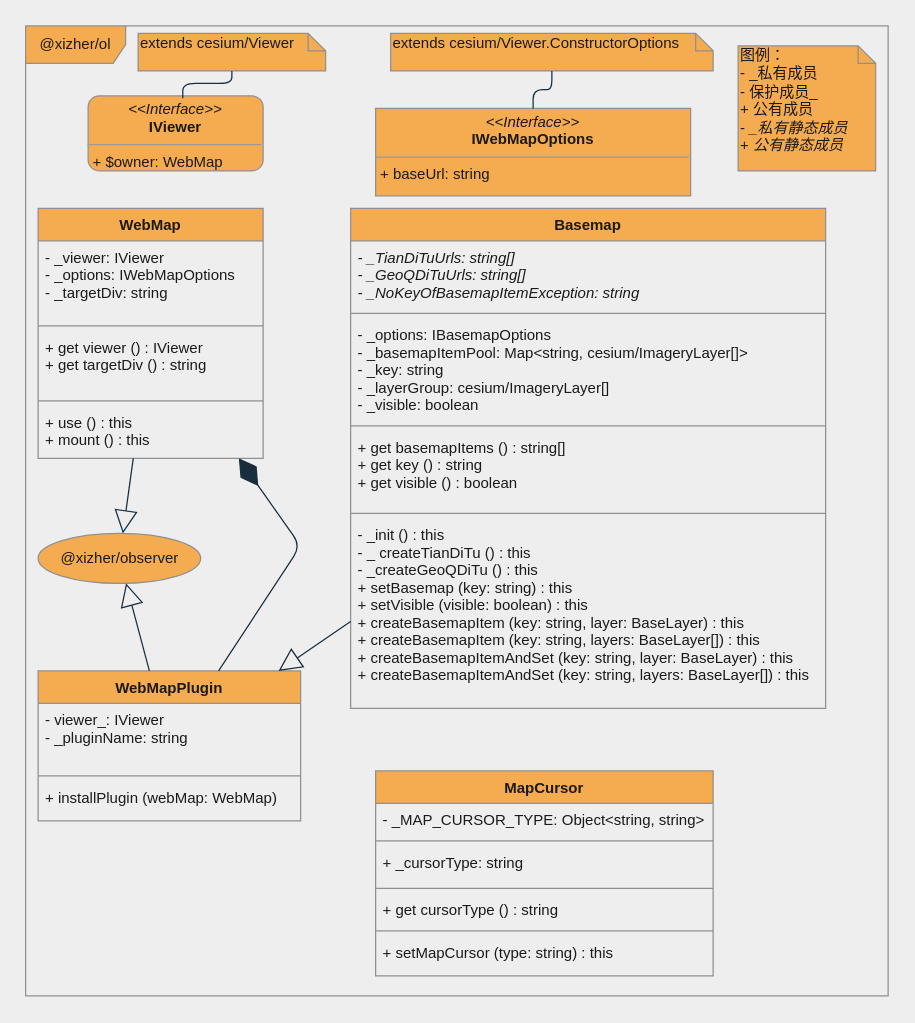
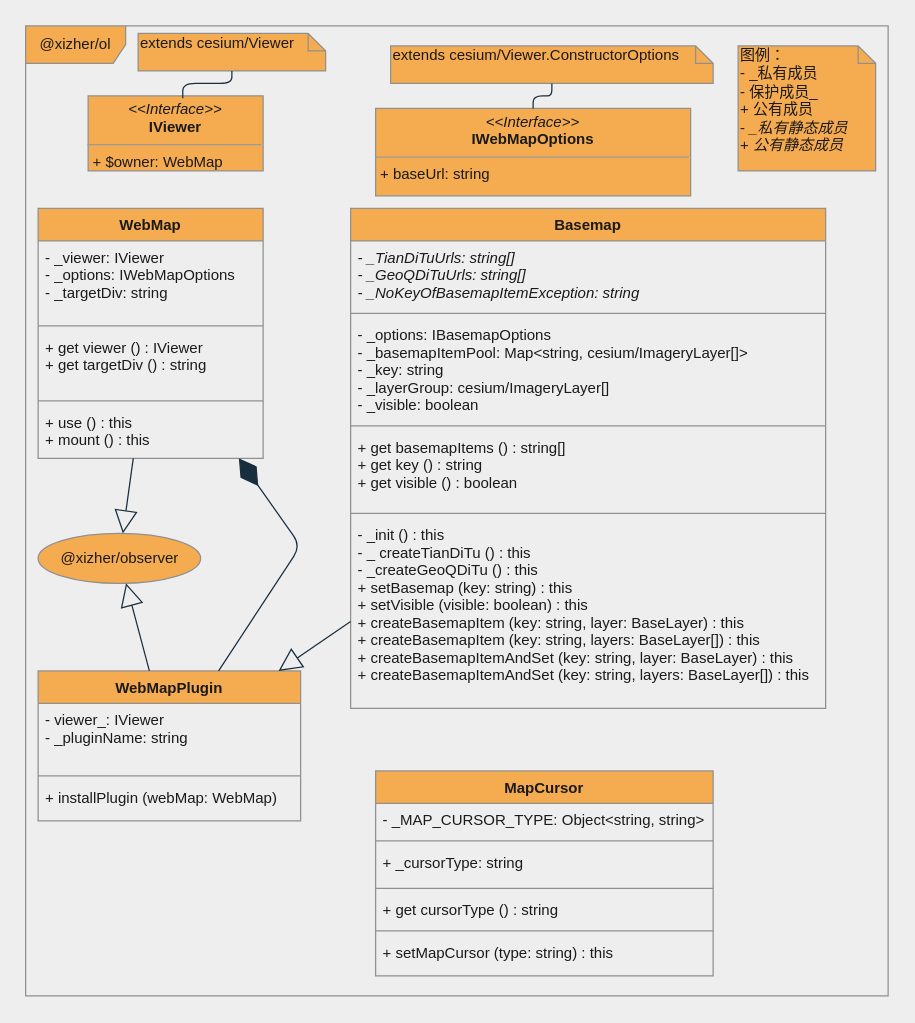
(552, 52) -> (552, 64)
(176, 133) -> (176, 133)
